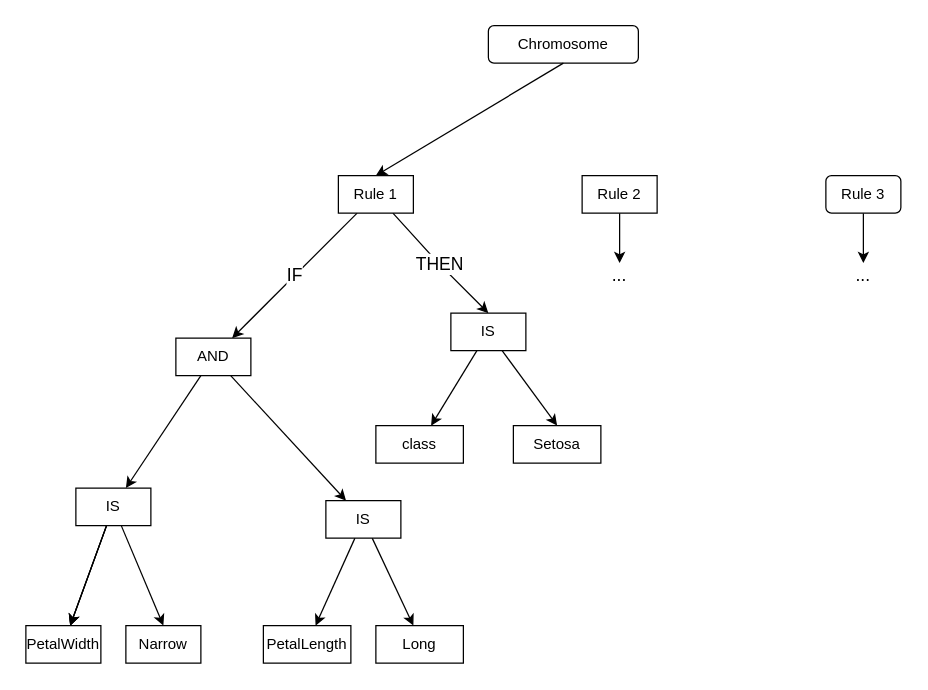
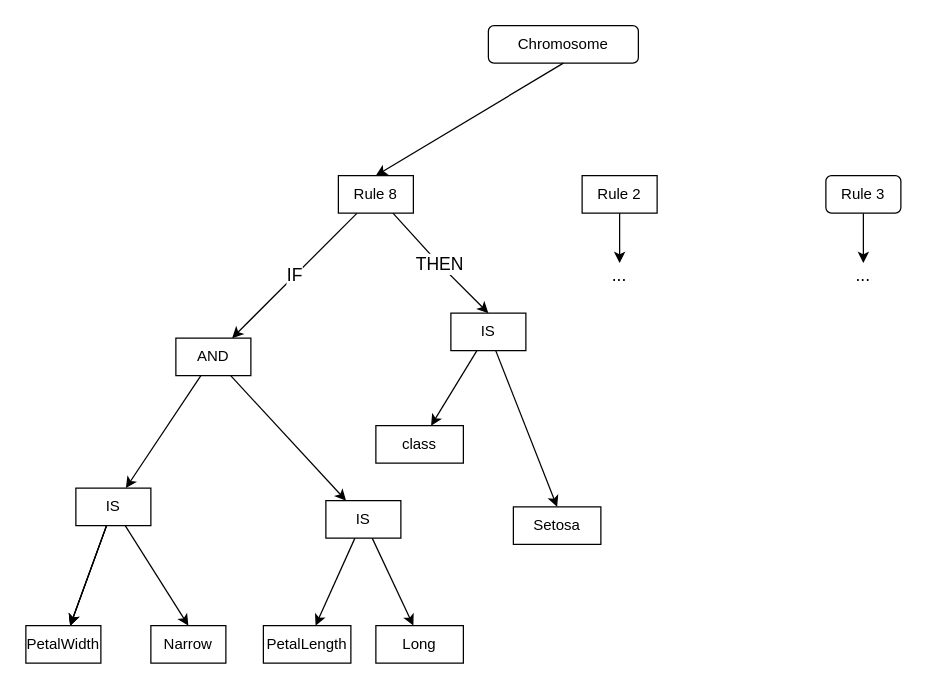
(376, 194) -> (376, 194)
(557, 444) -> (557, 526)
(163, 644) -> (188, 644)
